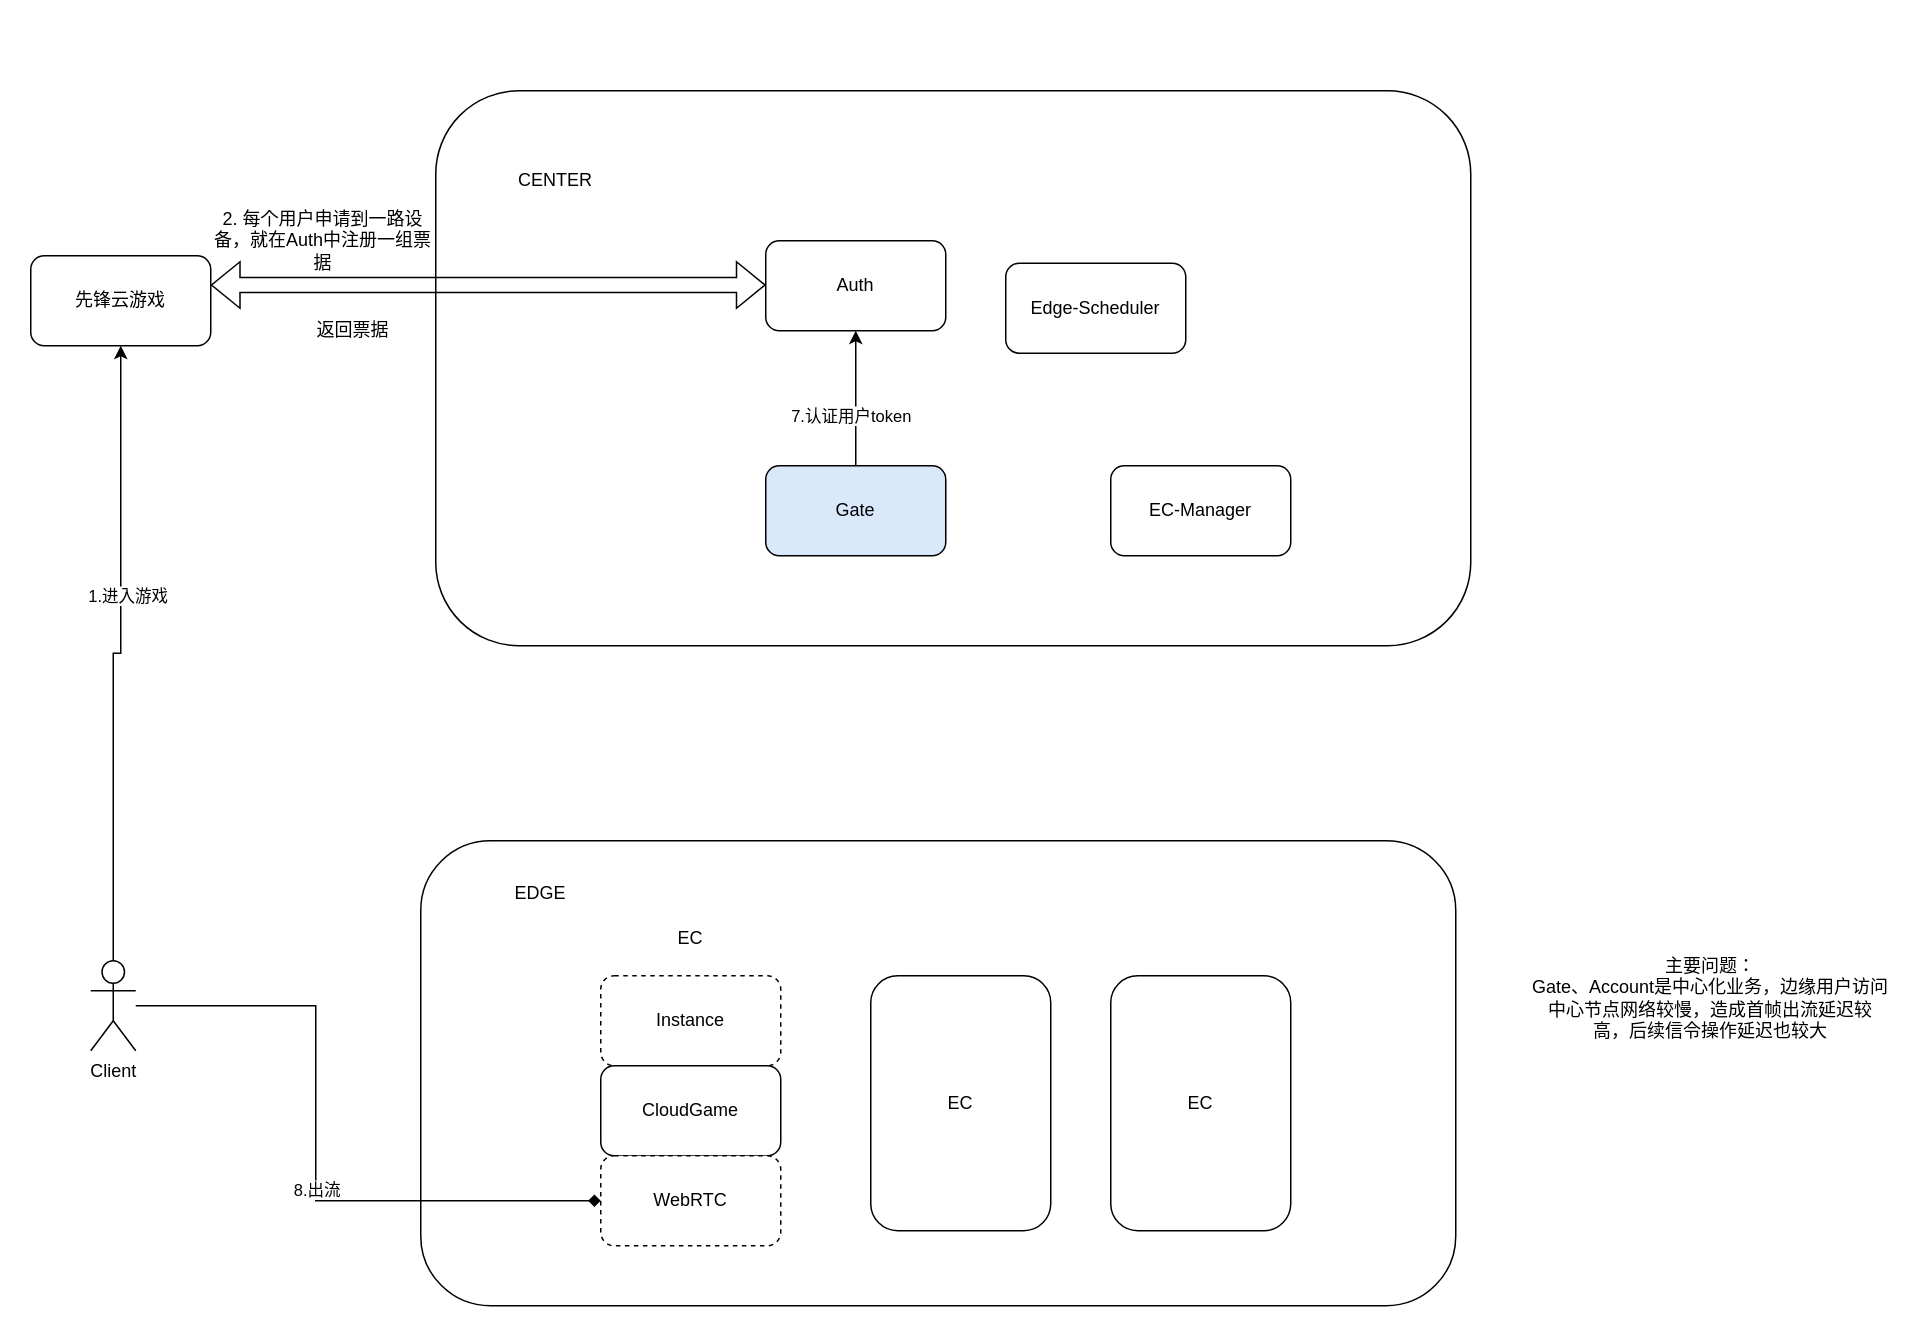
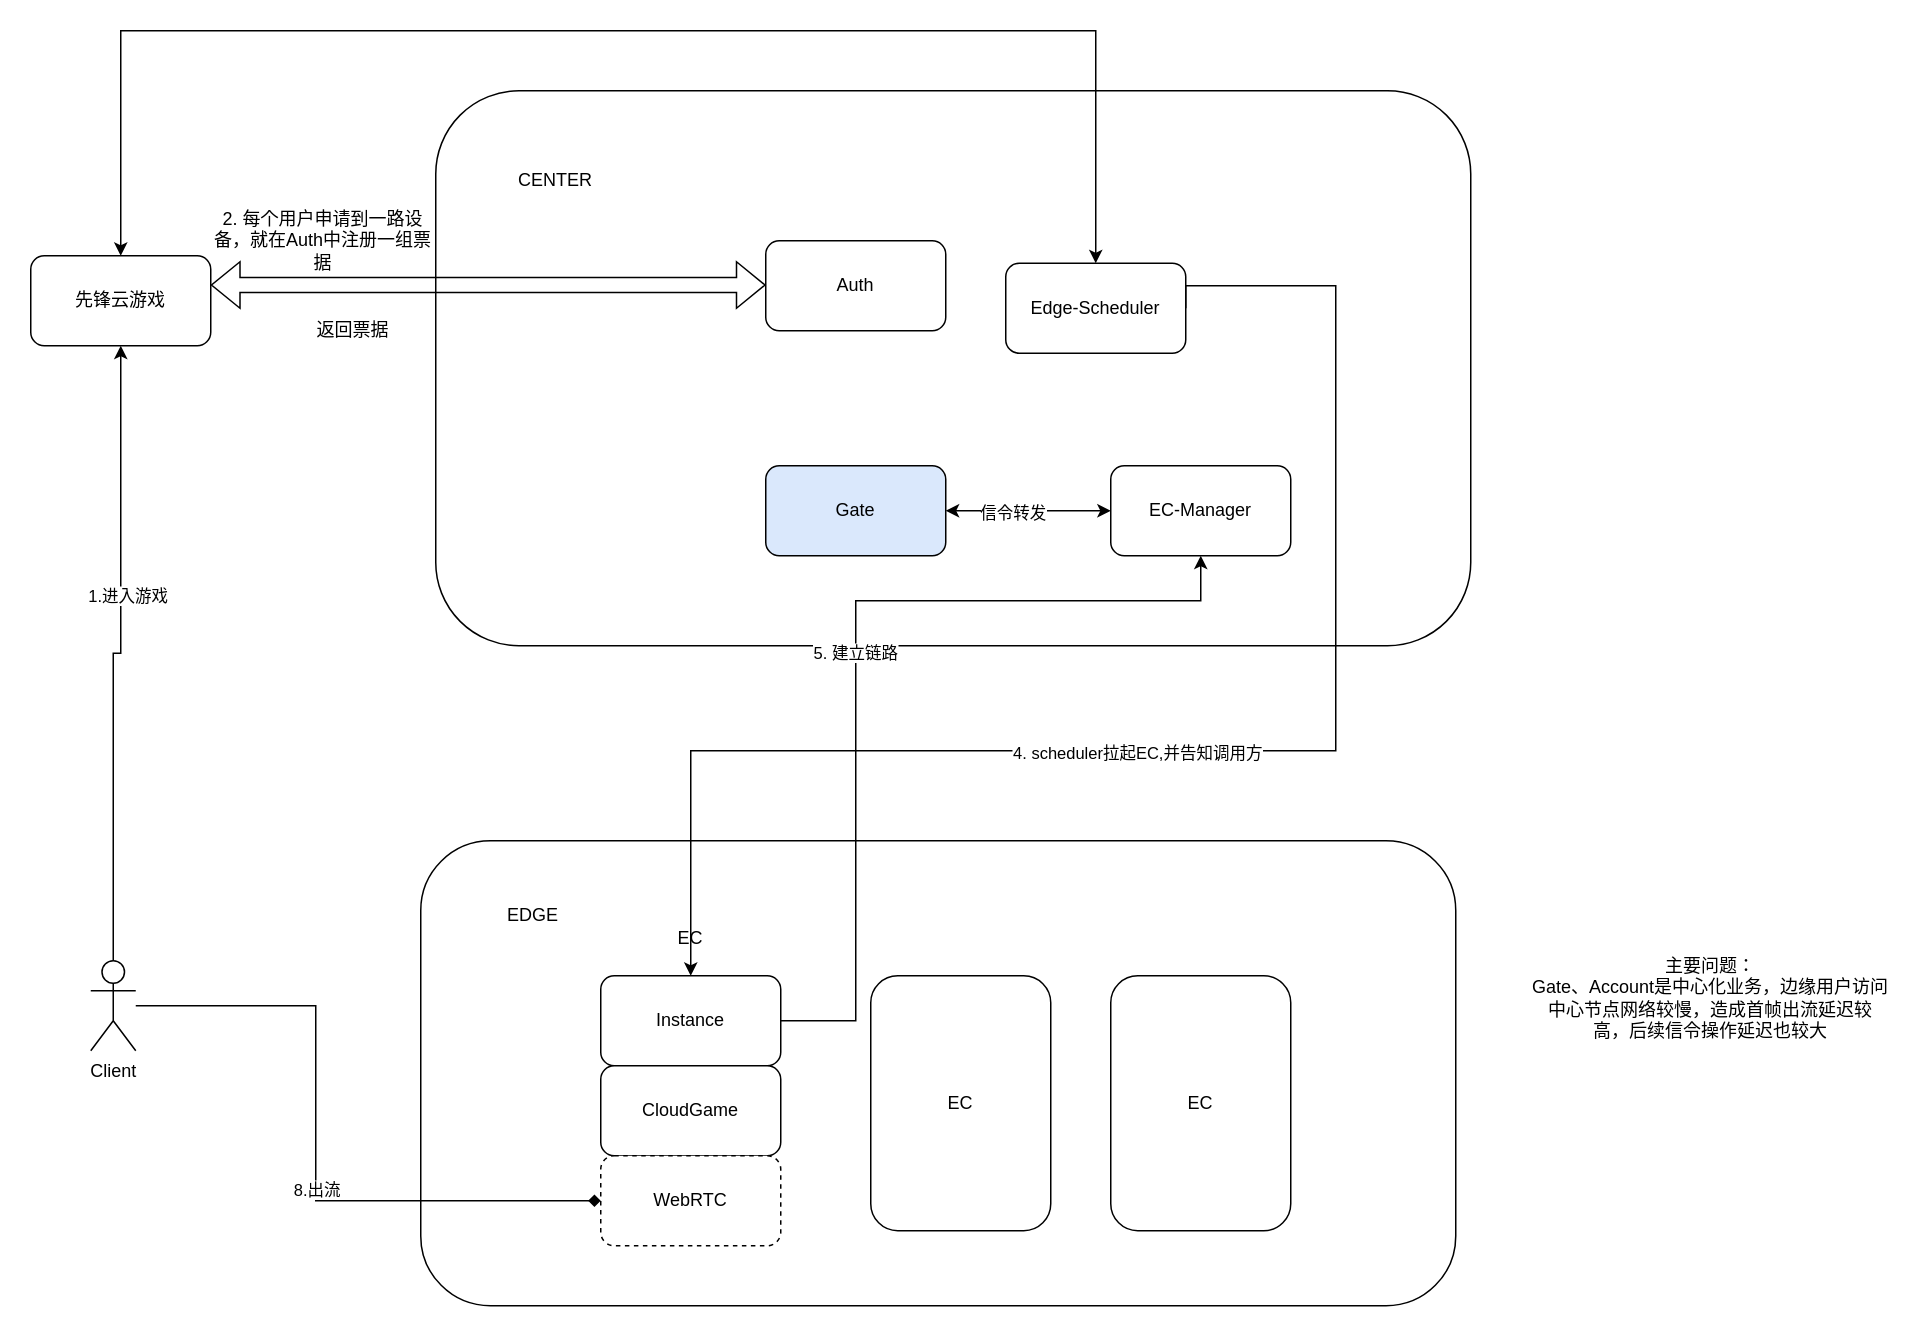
none -> (612, 31)
(856, 404) -> none
none -> (1028, 511)
none -> (1336, 595)
none -> (856, 659)
(541, 893) -> (533, 916)
(691, 1021) -> (691, 1021)
